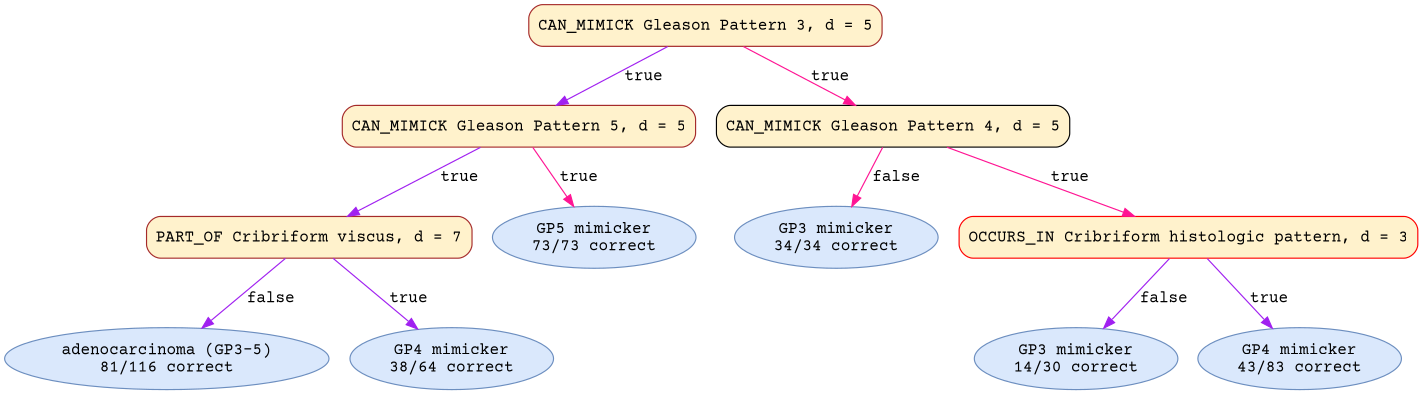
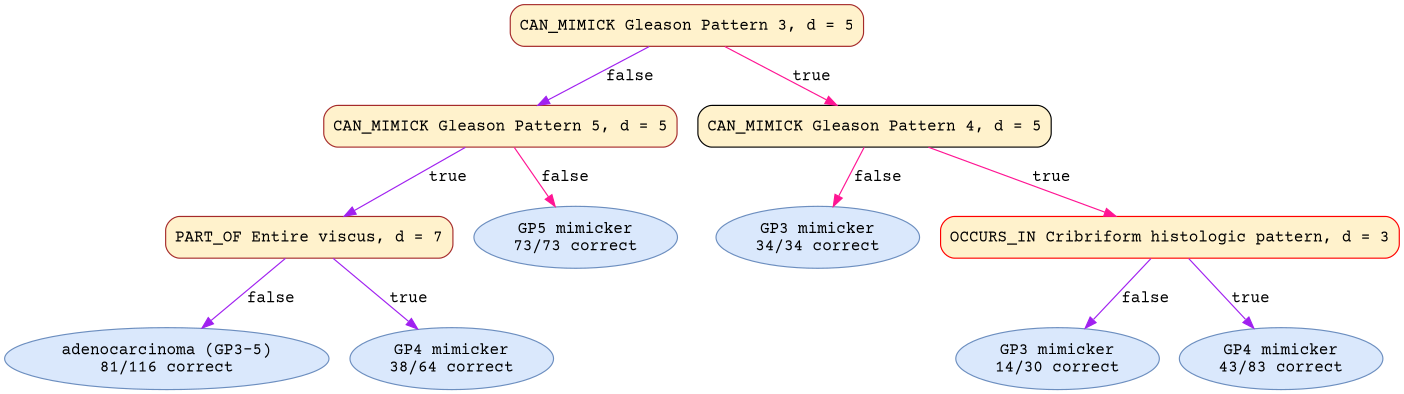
(644, 76) -> (630, 76)
(579, 177) -> (565, 177)
(309, 237) -> (309, 237)
